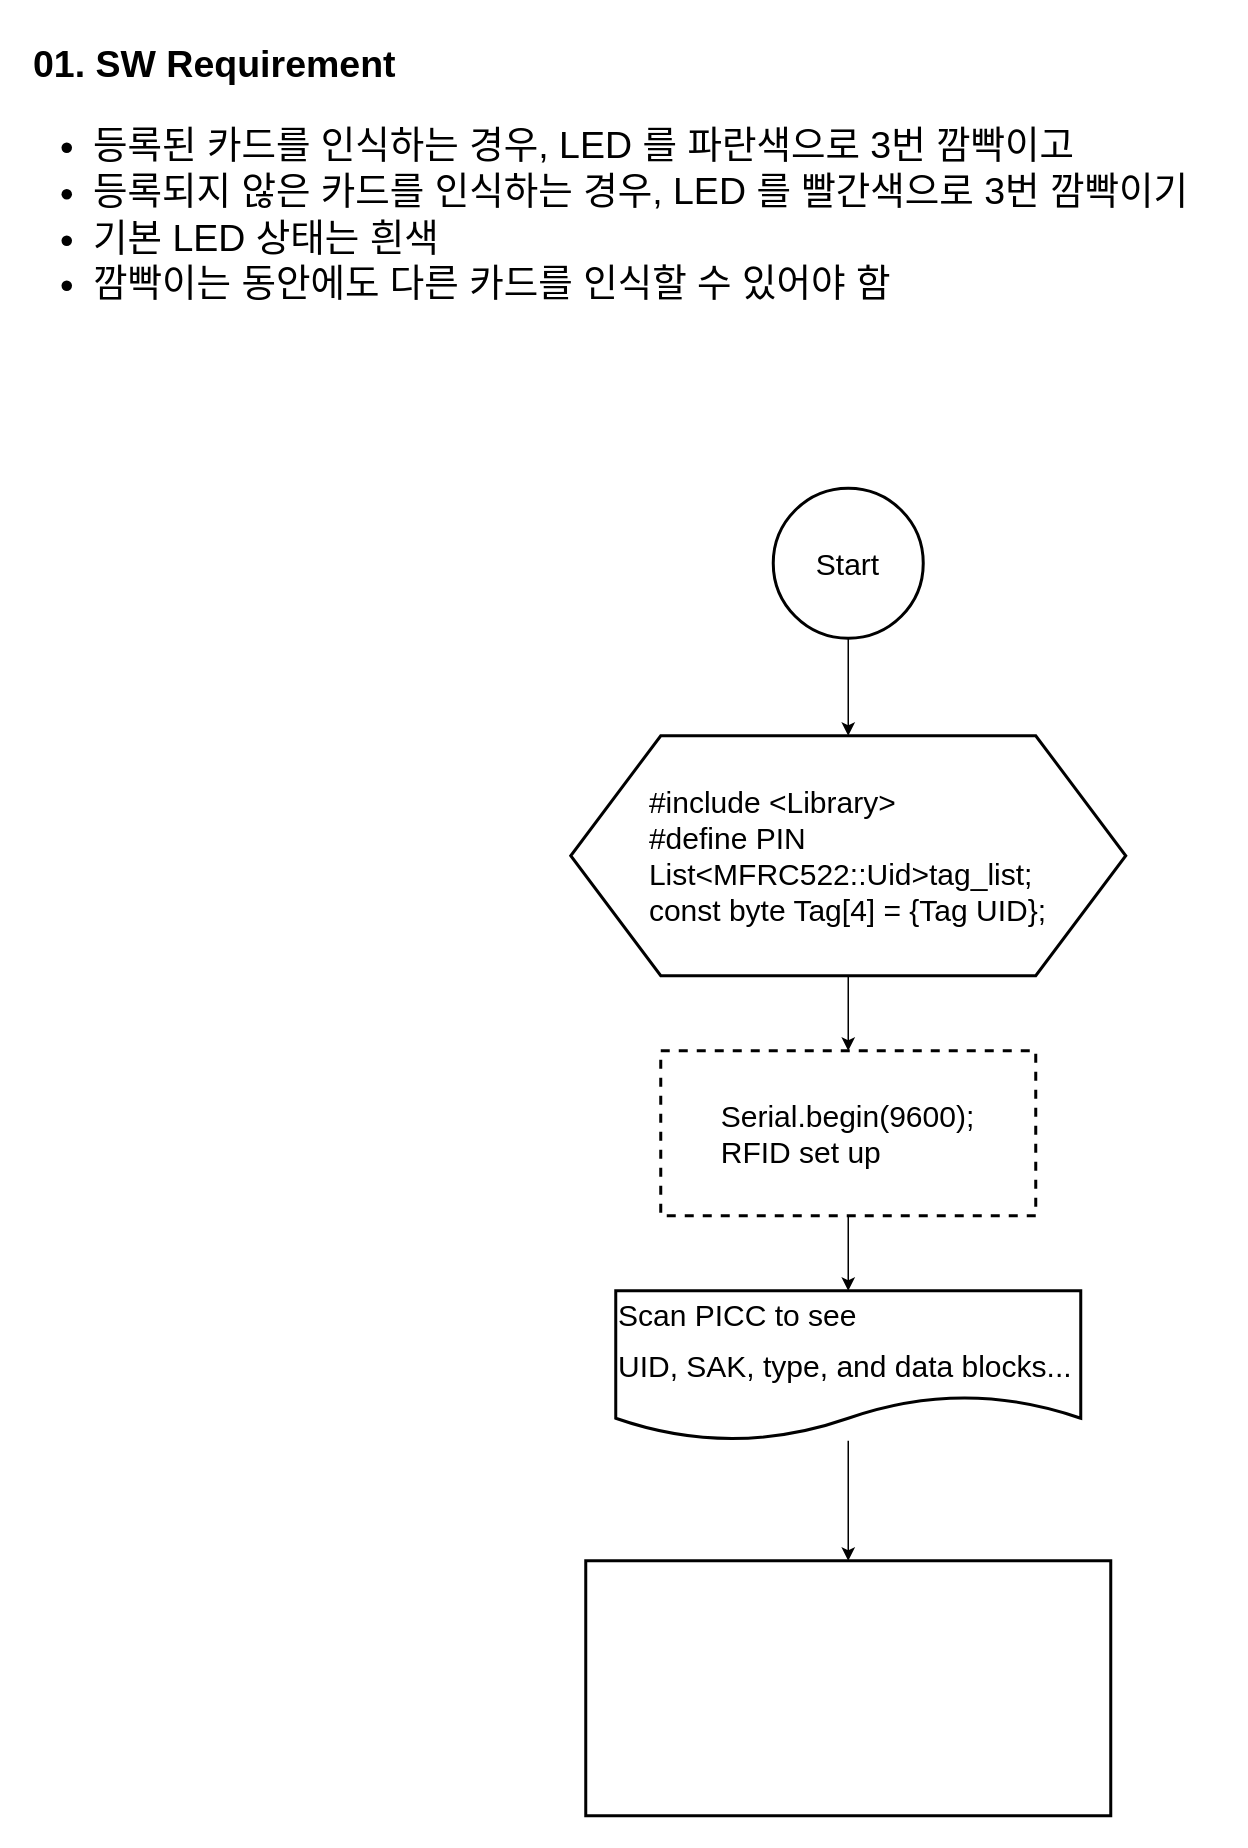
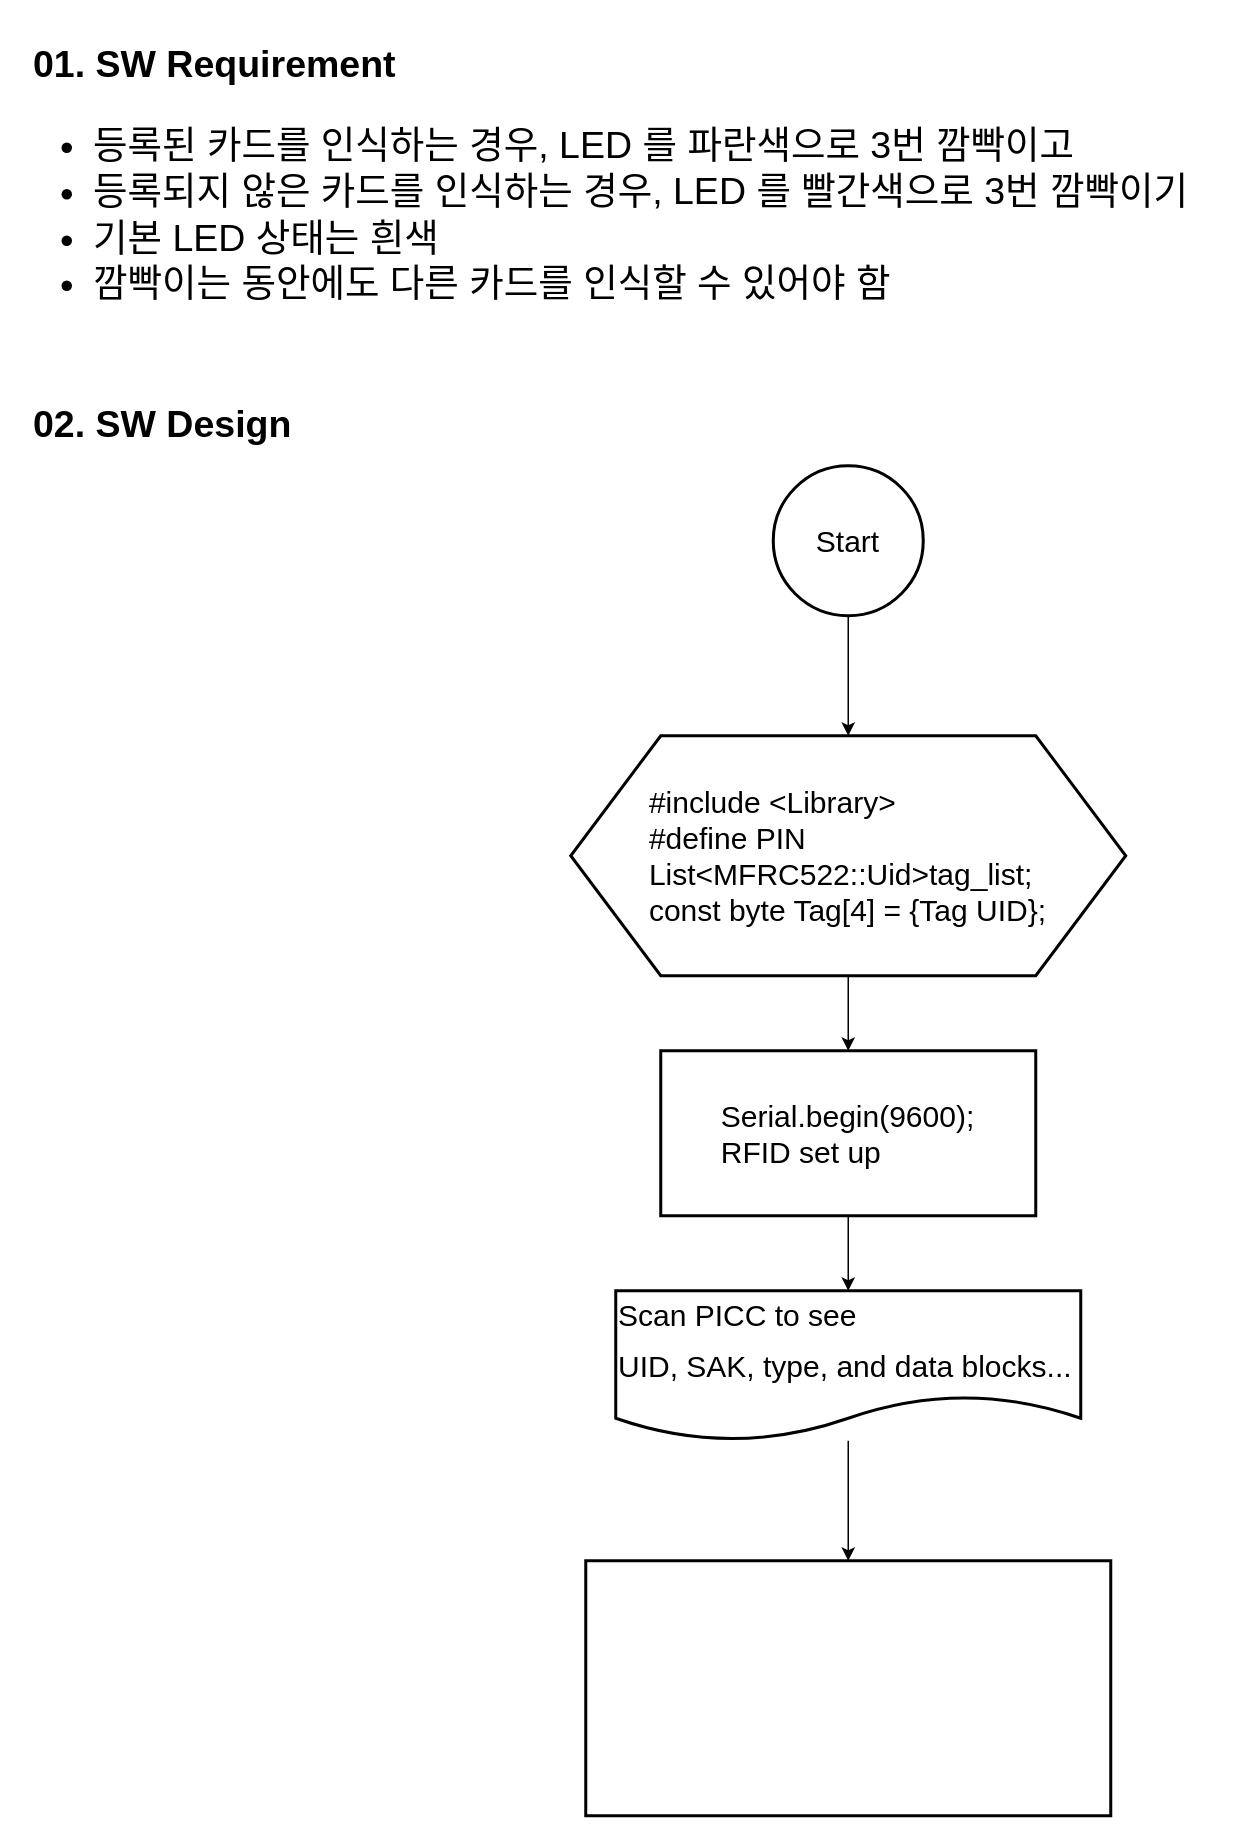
none -> (623, 428)
(848, 563) -> (848, 541)
(848, 1133) -> (848, 1133)
